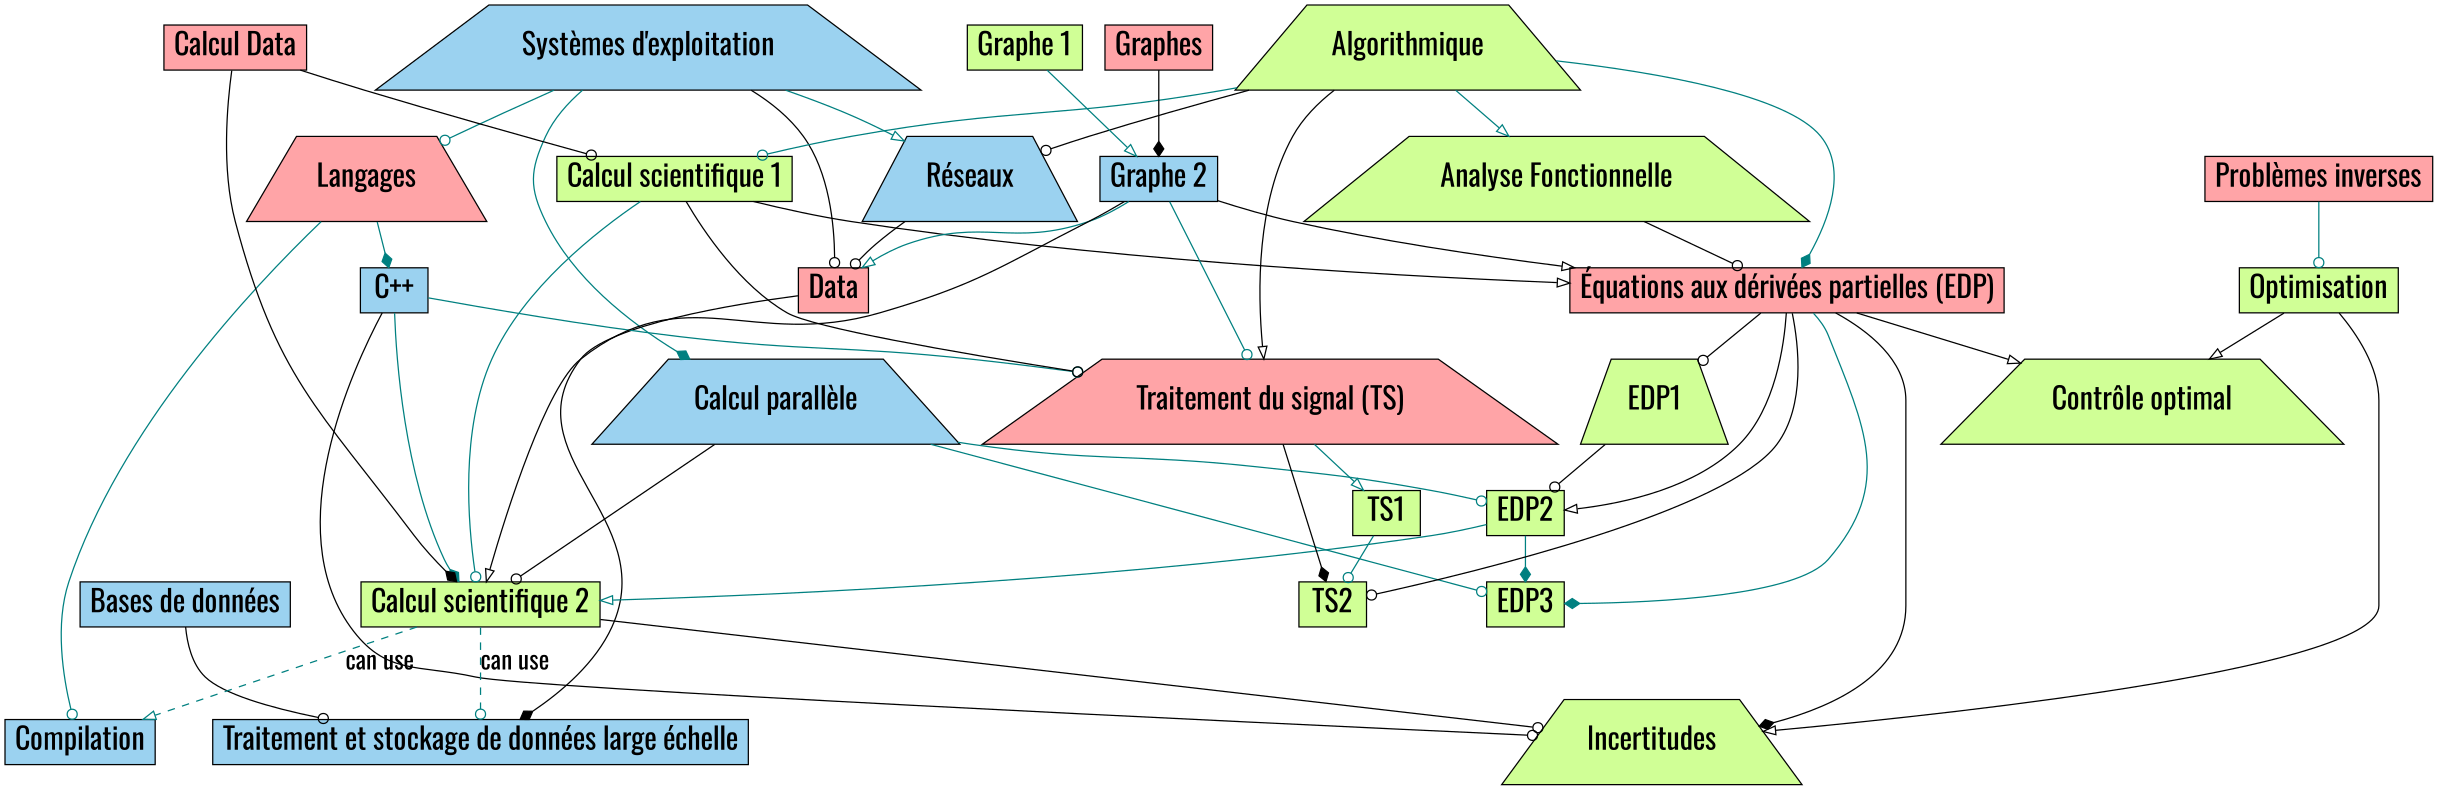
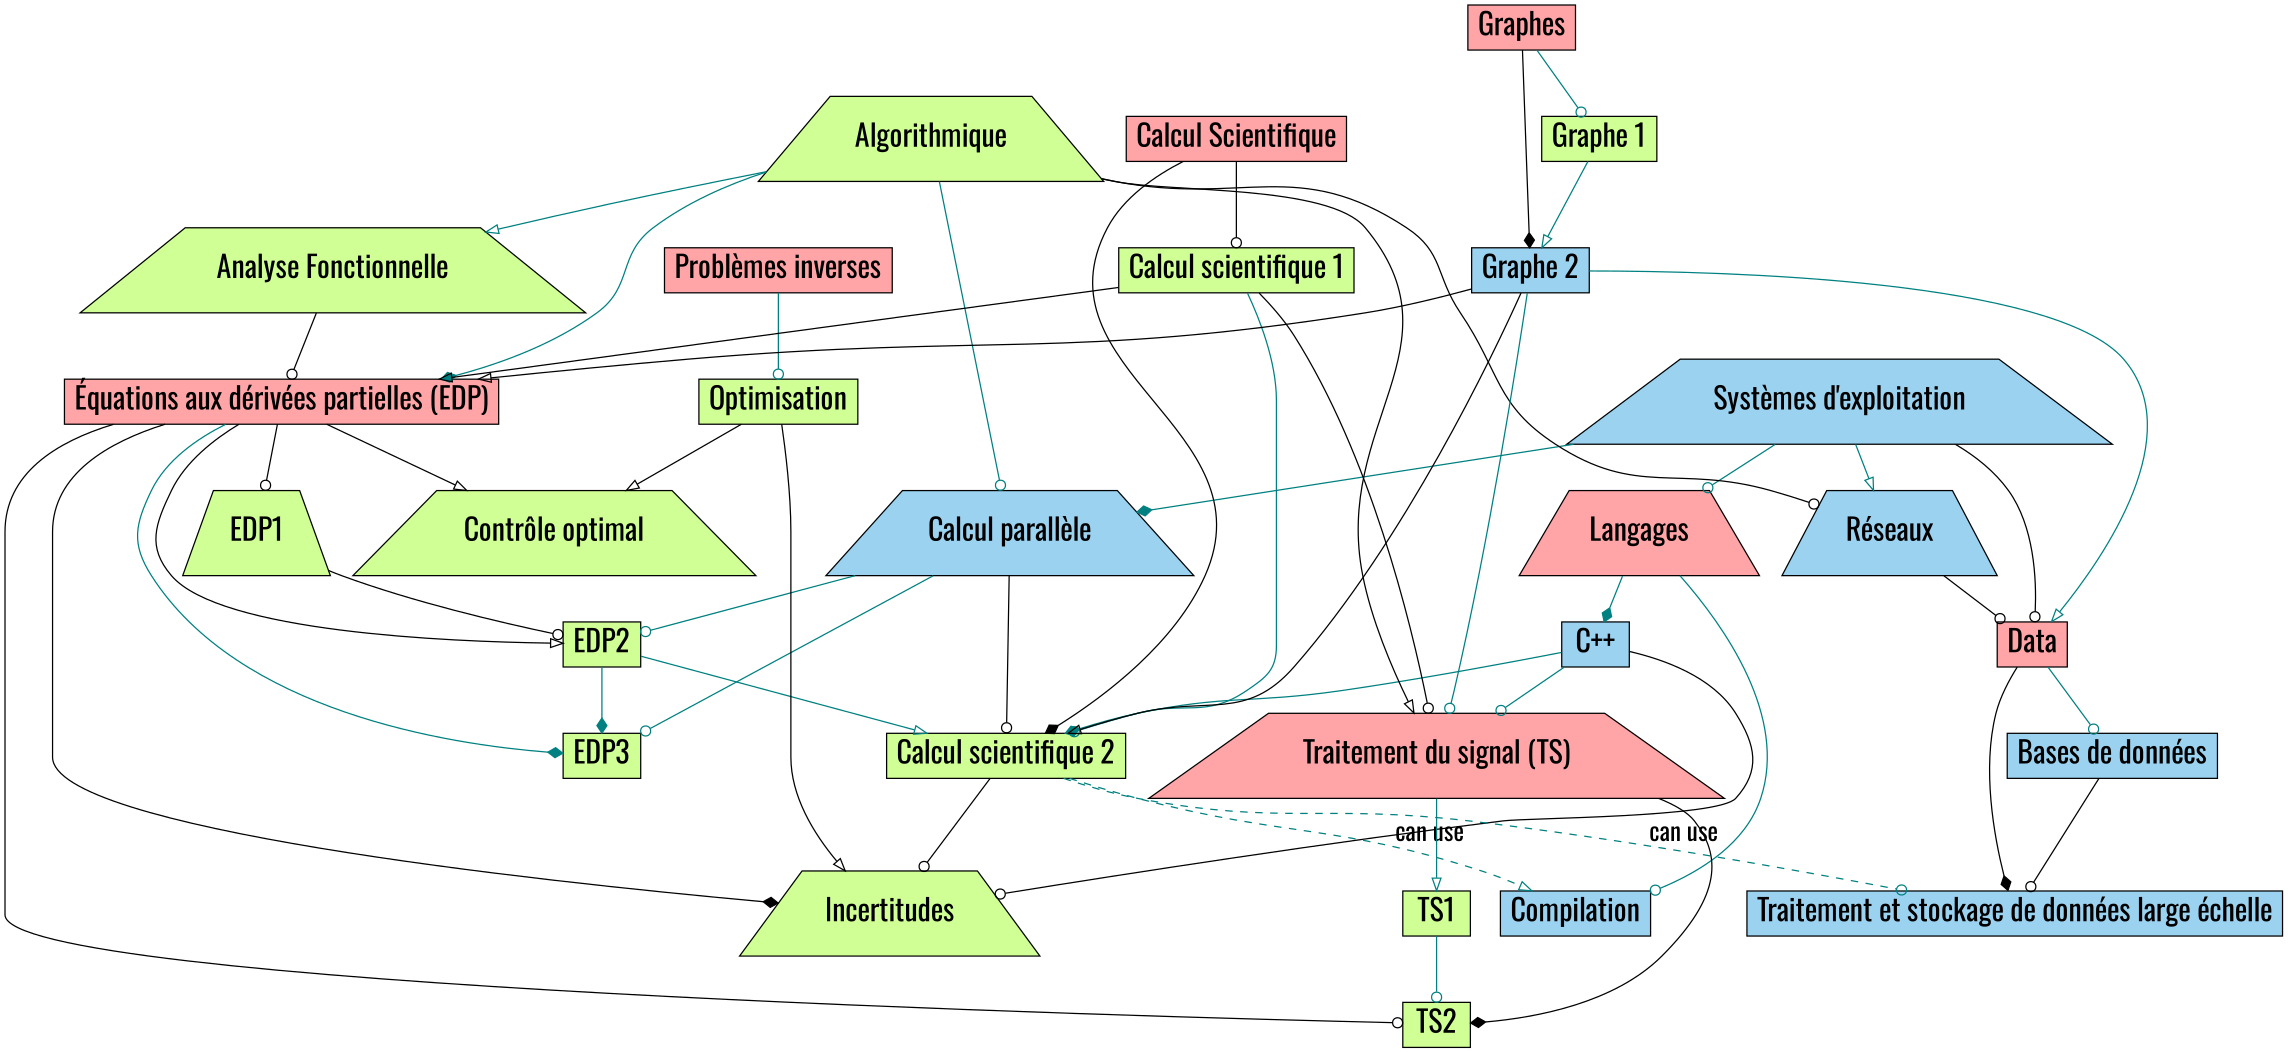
(235, 48) -> (1236, 139)
none -> (1557, 79)
(1001, 116) -> (969, 331)
none -> (2069, 696)
